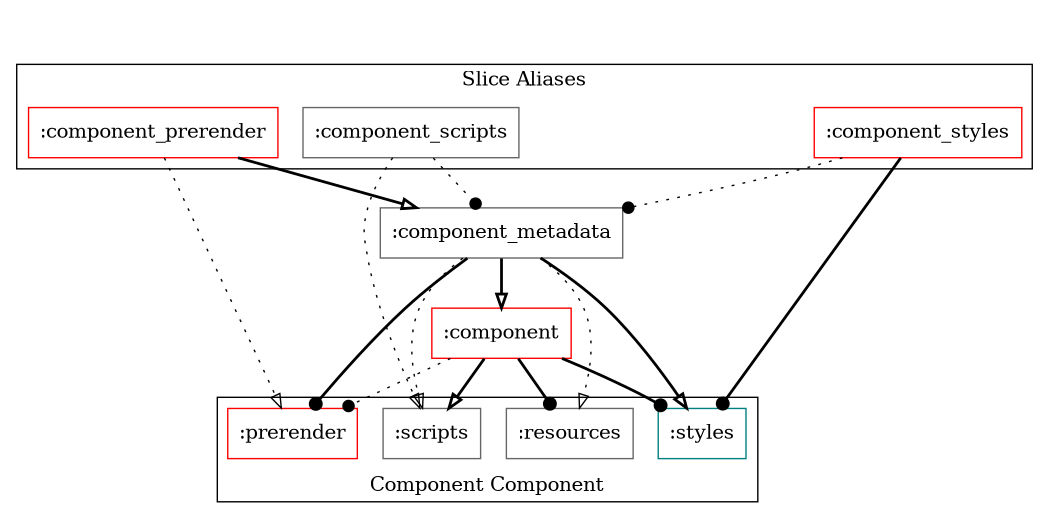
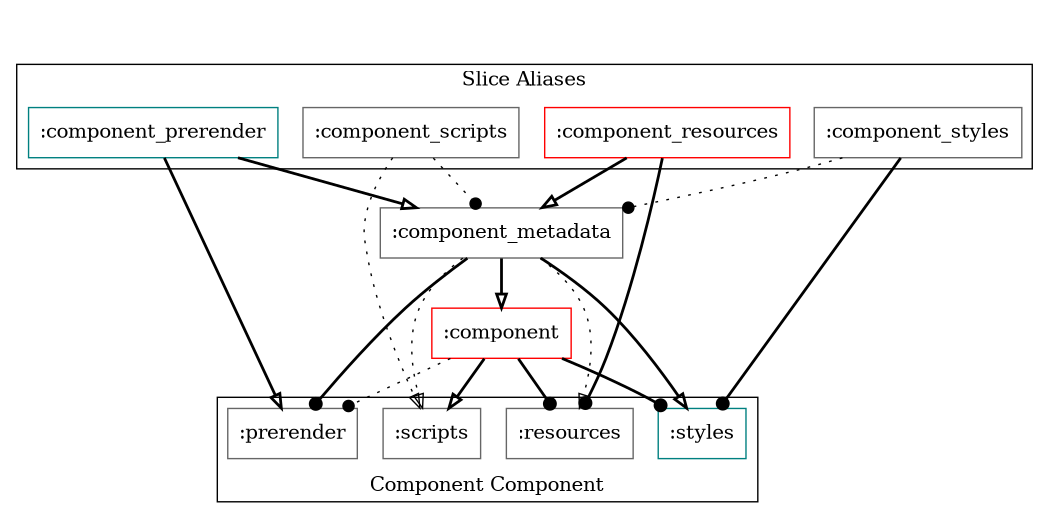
(153, 133) -> (153, 133)
none -> (667, 133)
(918, 133) -> (918, 133)
(220, 277) -> (220, 277)
(293, 434) -> (293, 434)
